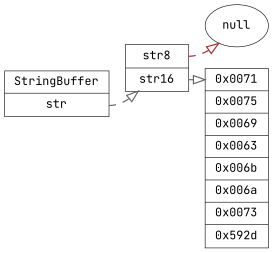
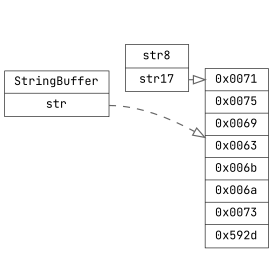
(237, 26) -> none
(157, 79) -> (157, 79)
(119, 104) -> (153, 113)
